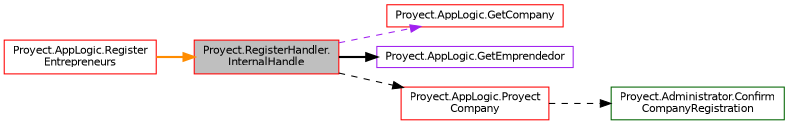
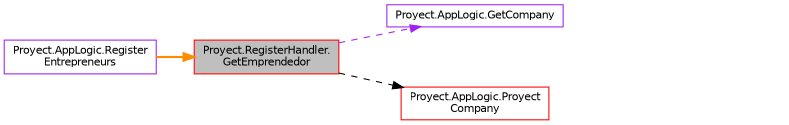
(475, 16) -> (475, 16)
(80, 57) -> (80, 57)
(267, 57) -> (267, 57)
(475, 57) -> none
(698, 103) -> none
